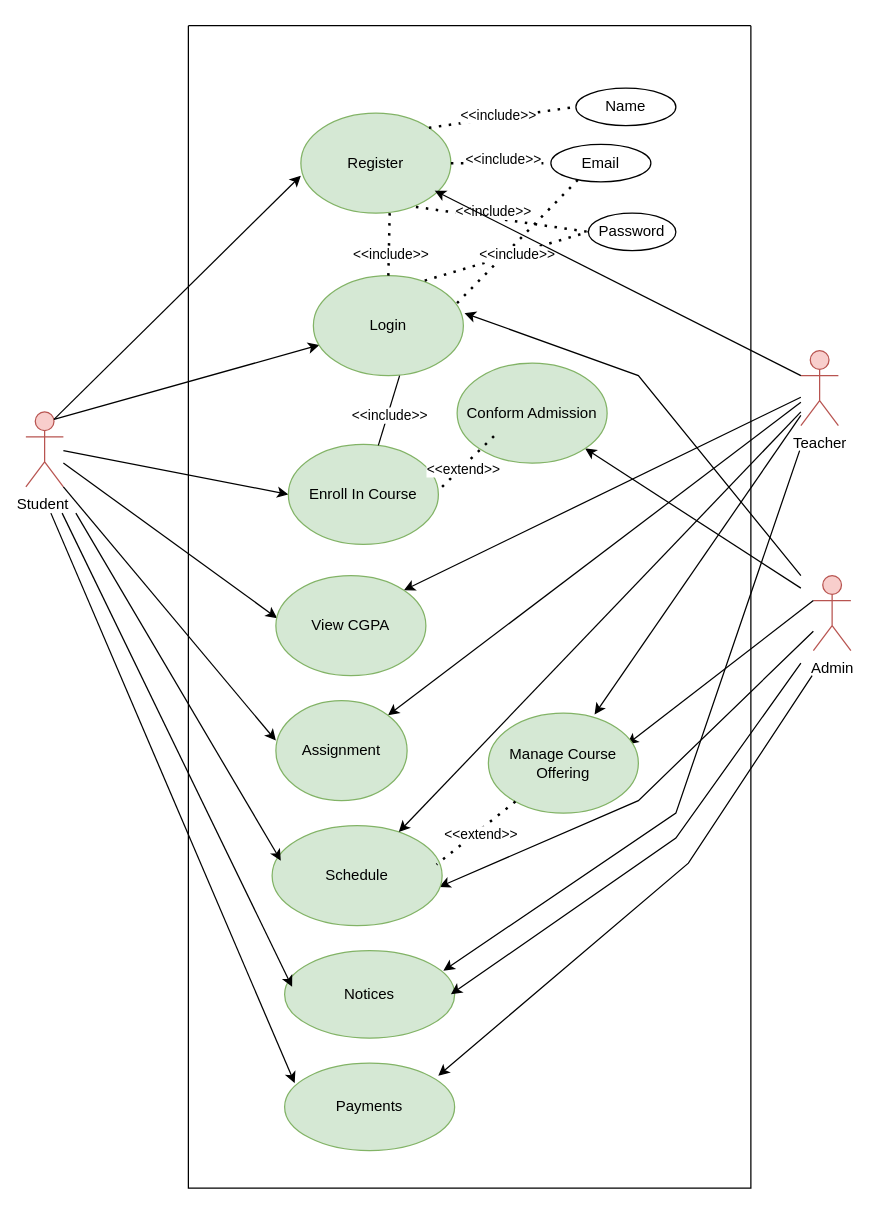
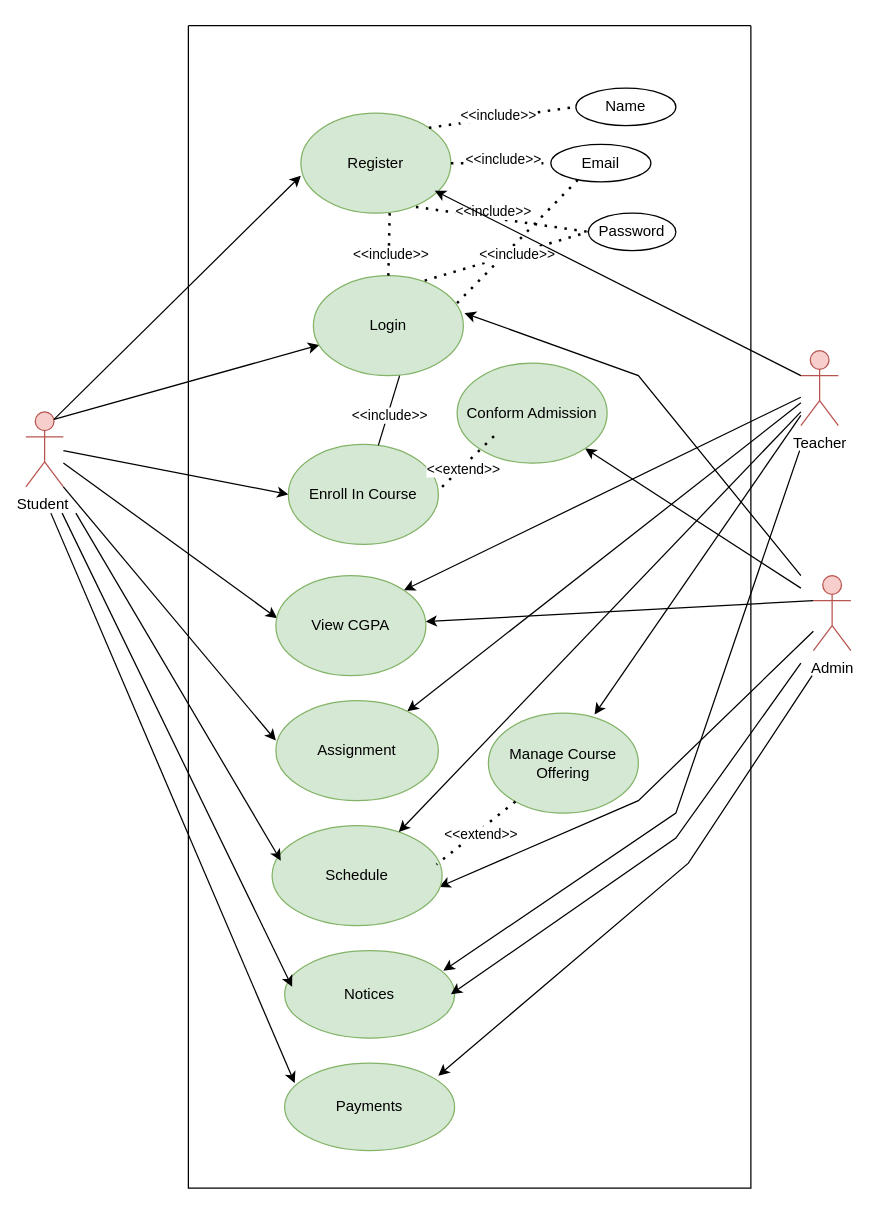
(678, 705) -> (638, 610)
(341, 751) -> (357, 751)
